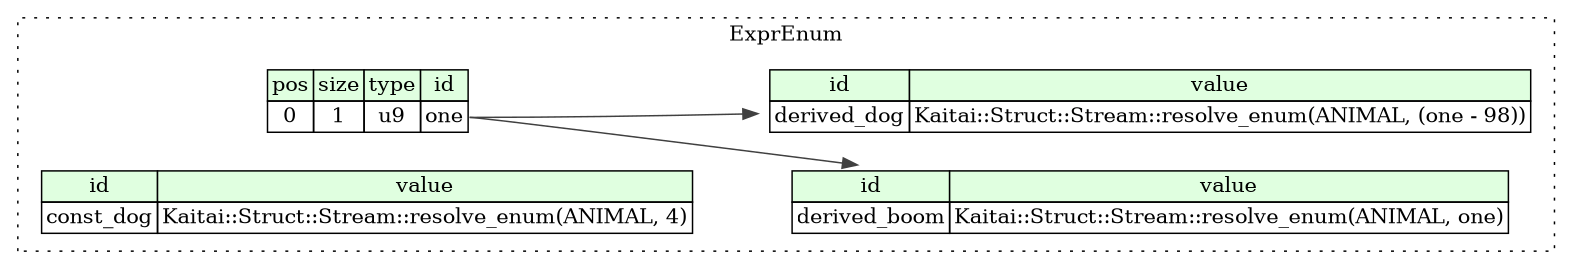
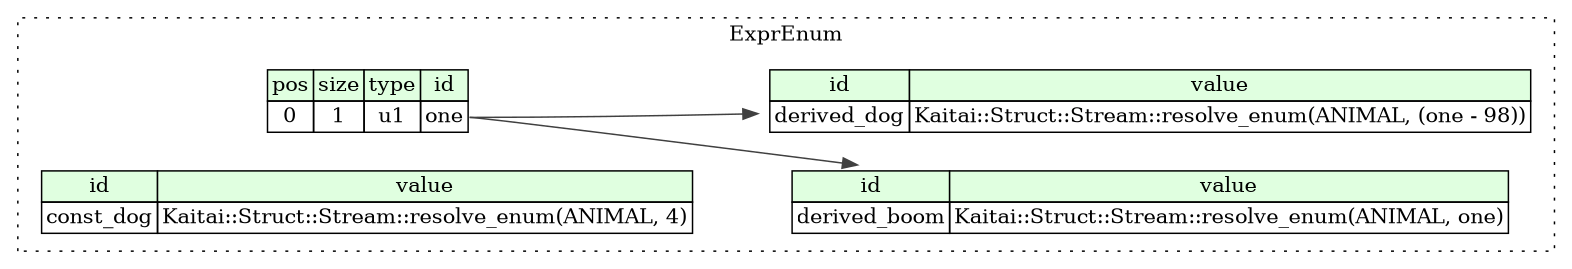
(392, 116) -> (392, 116)
